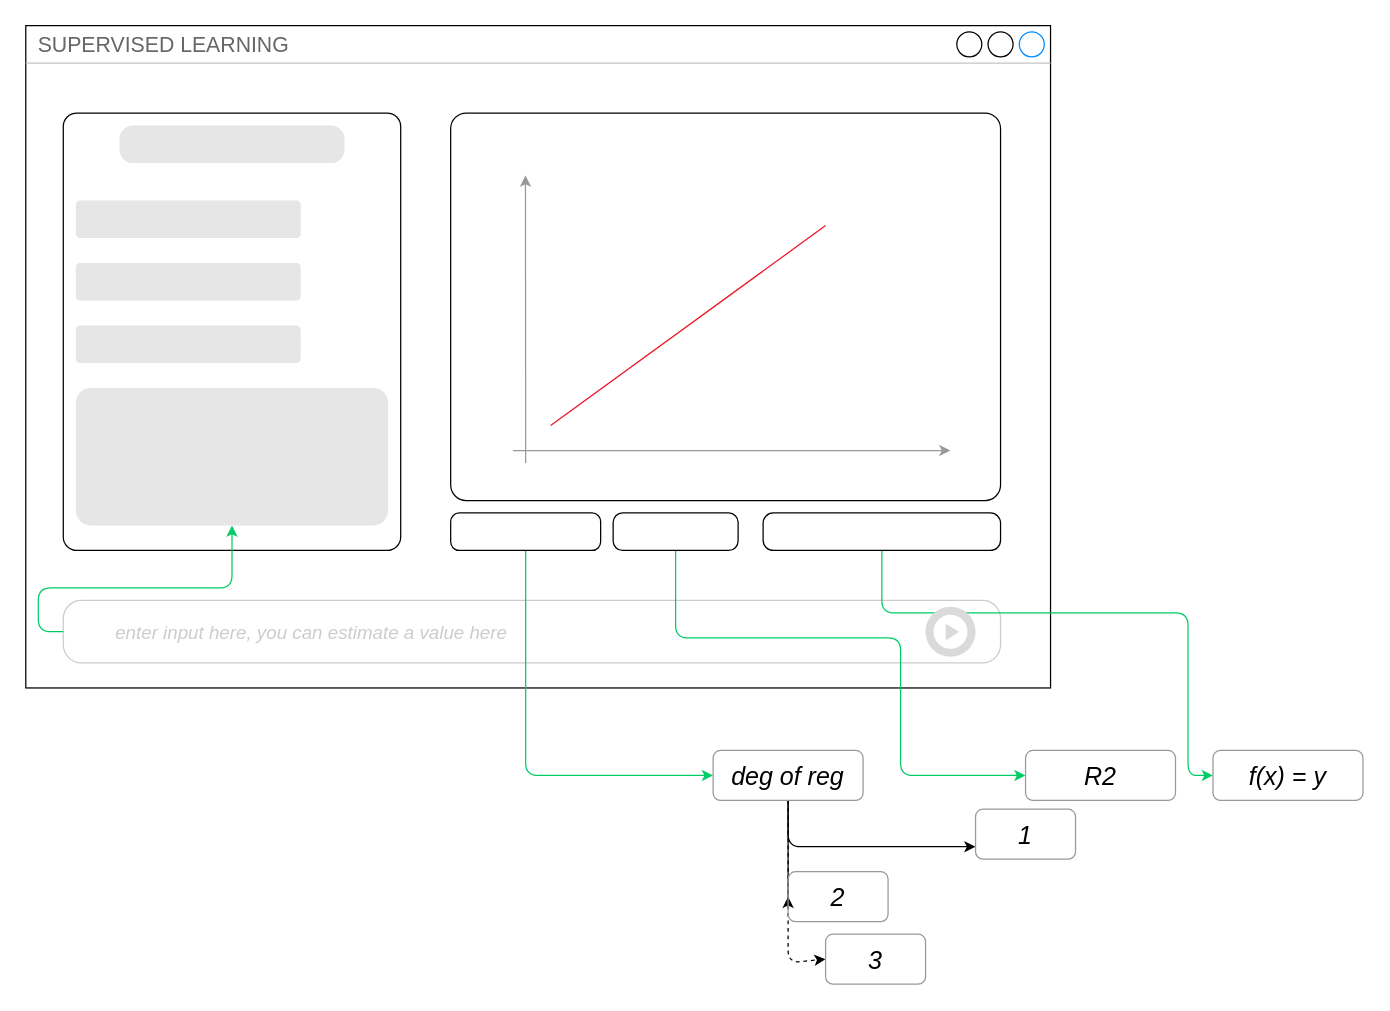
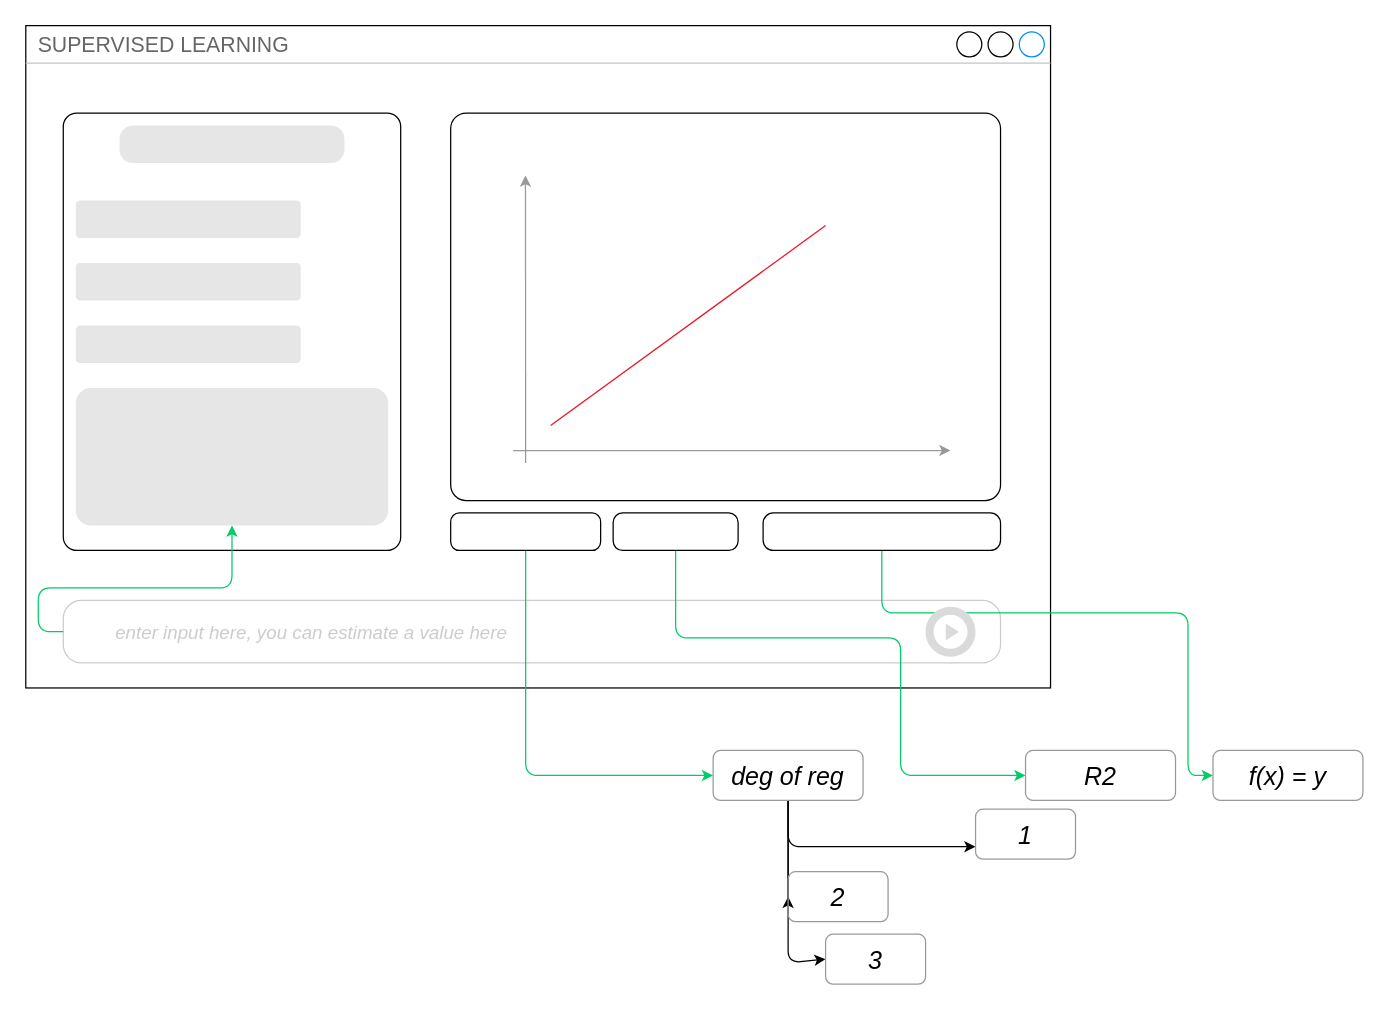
(788, 948) -> (788, 948)
